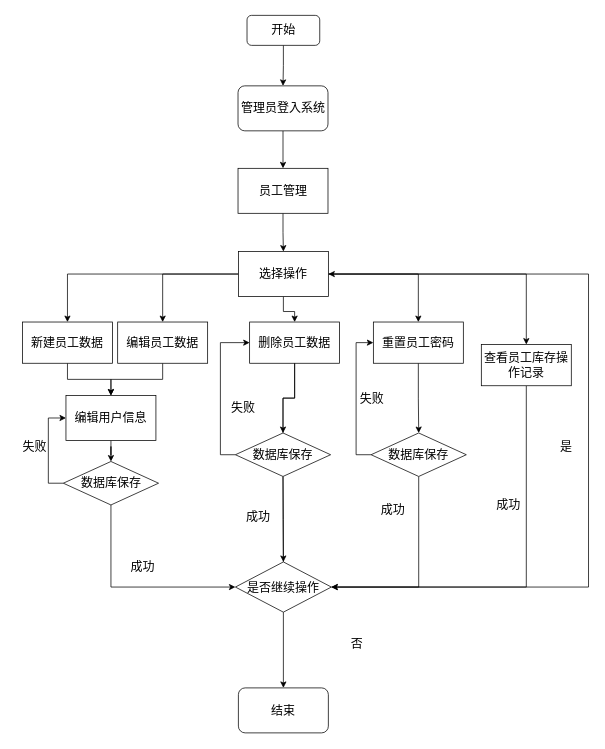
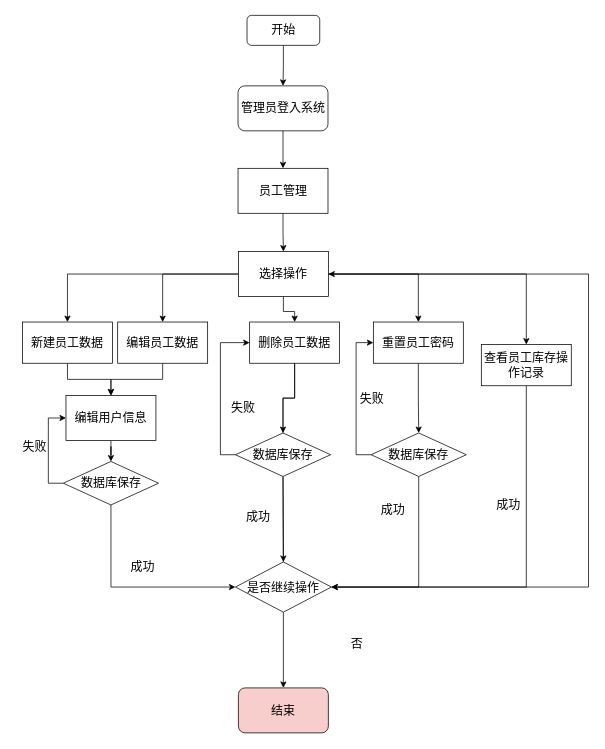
(566, 447) -> none
(283, 711) -> (283, 711)
